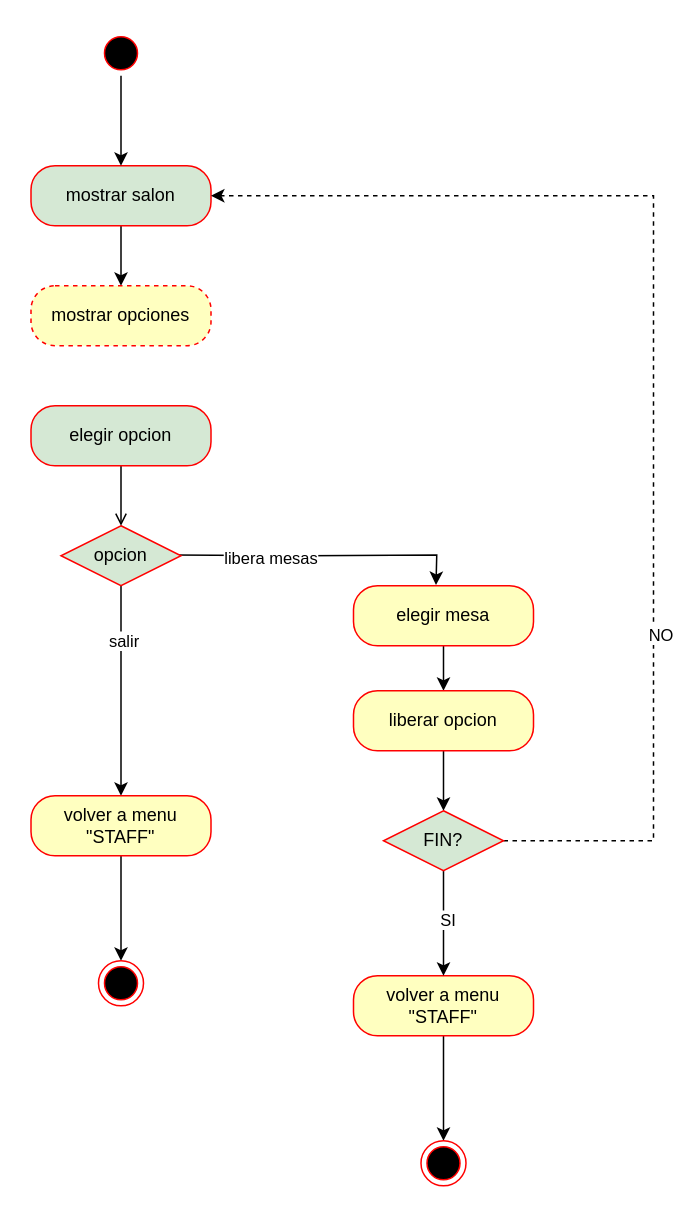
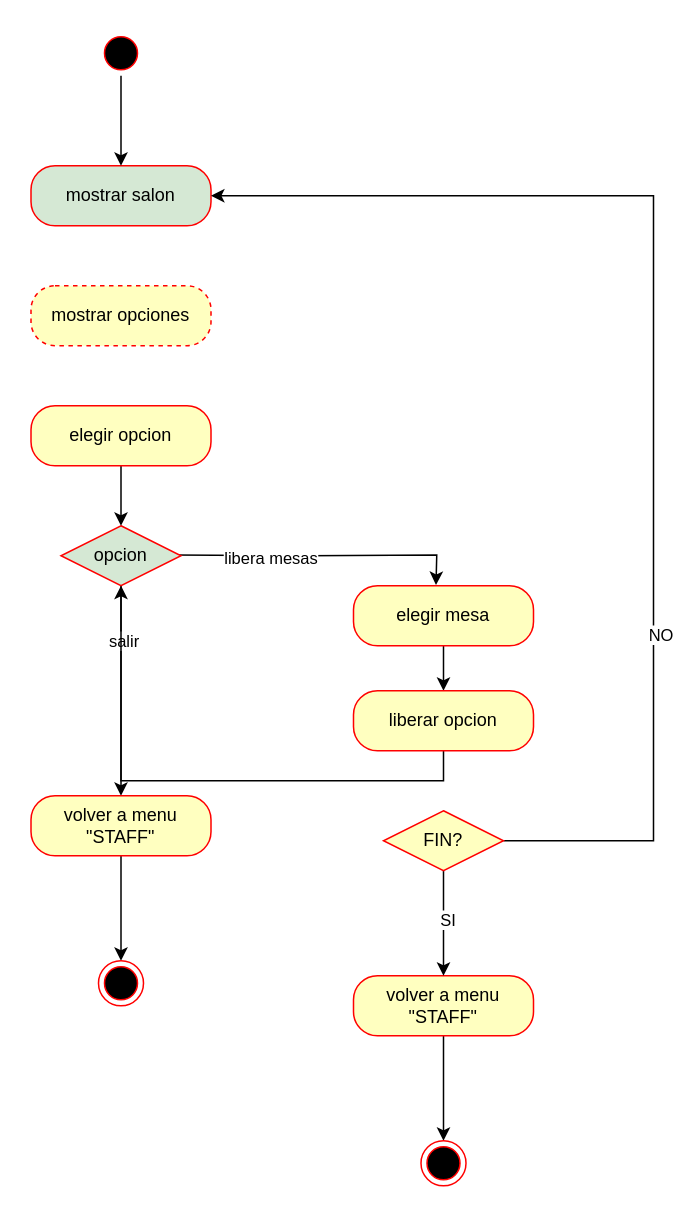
(653, 197) -> (653, 197)
(121, 251) -> none
(121, 436) -> (121, 436)
(121, 516) -> (121, 514)
(443, 789) -> (285, 781)
(443, 841) -> (443, 841)
